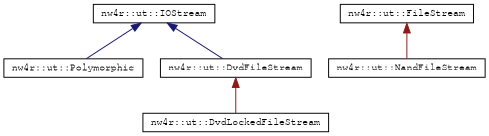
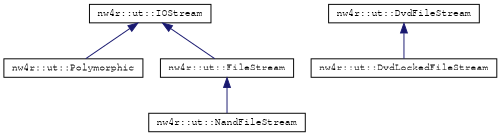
(199, 43) -> (193, 44)
(407, 46) -> (227, 100)
(236, 100) -> (404, 46)
